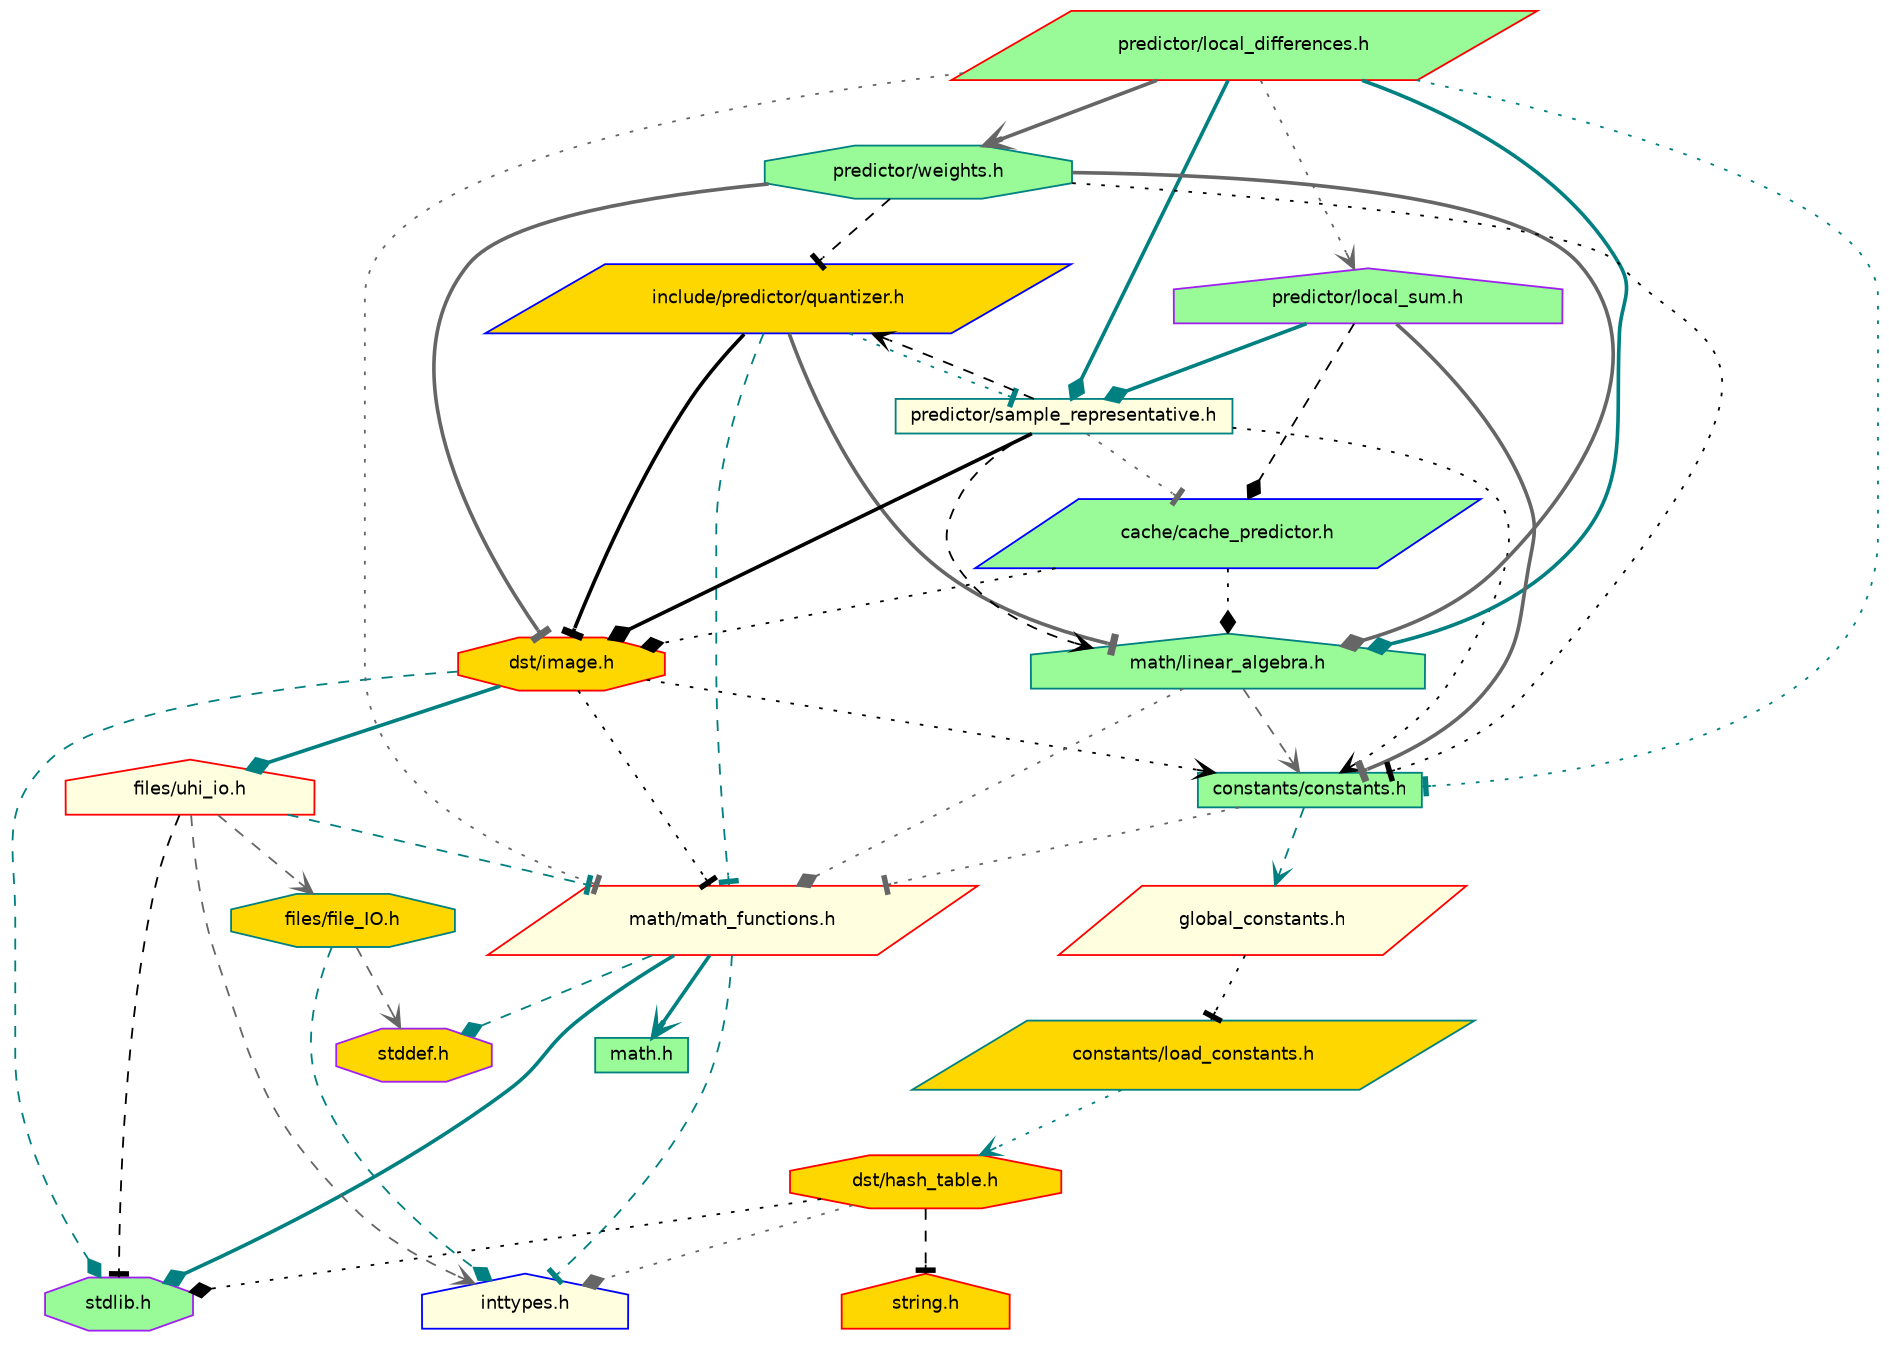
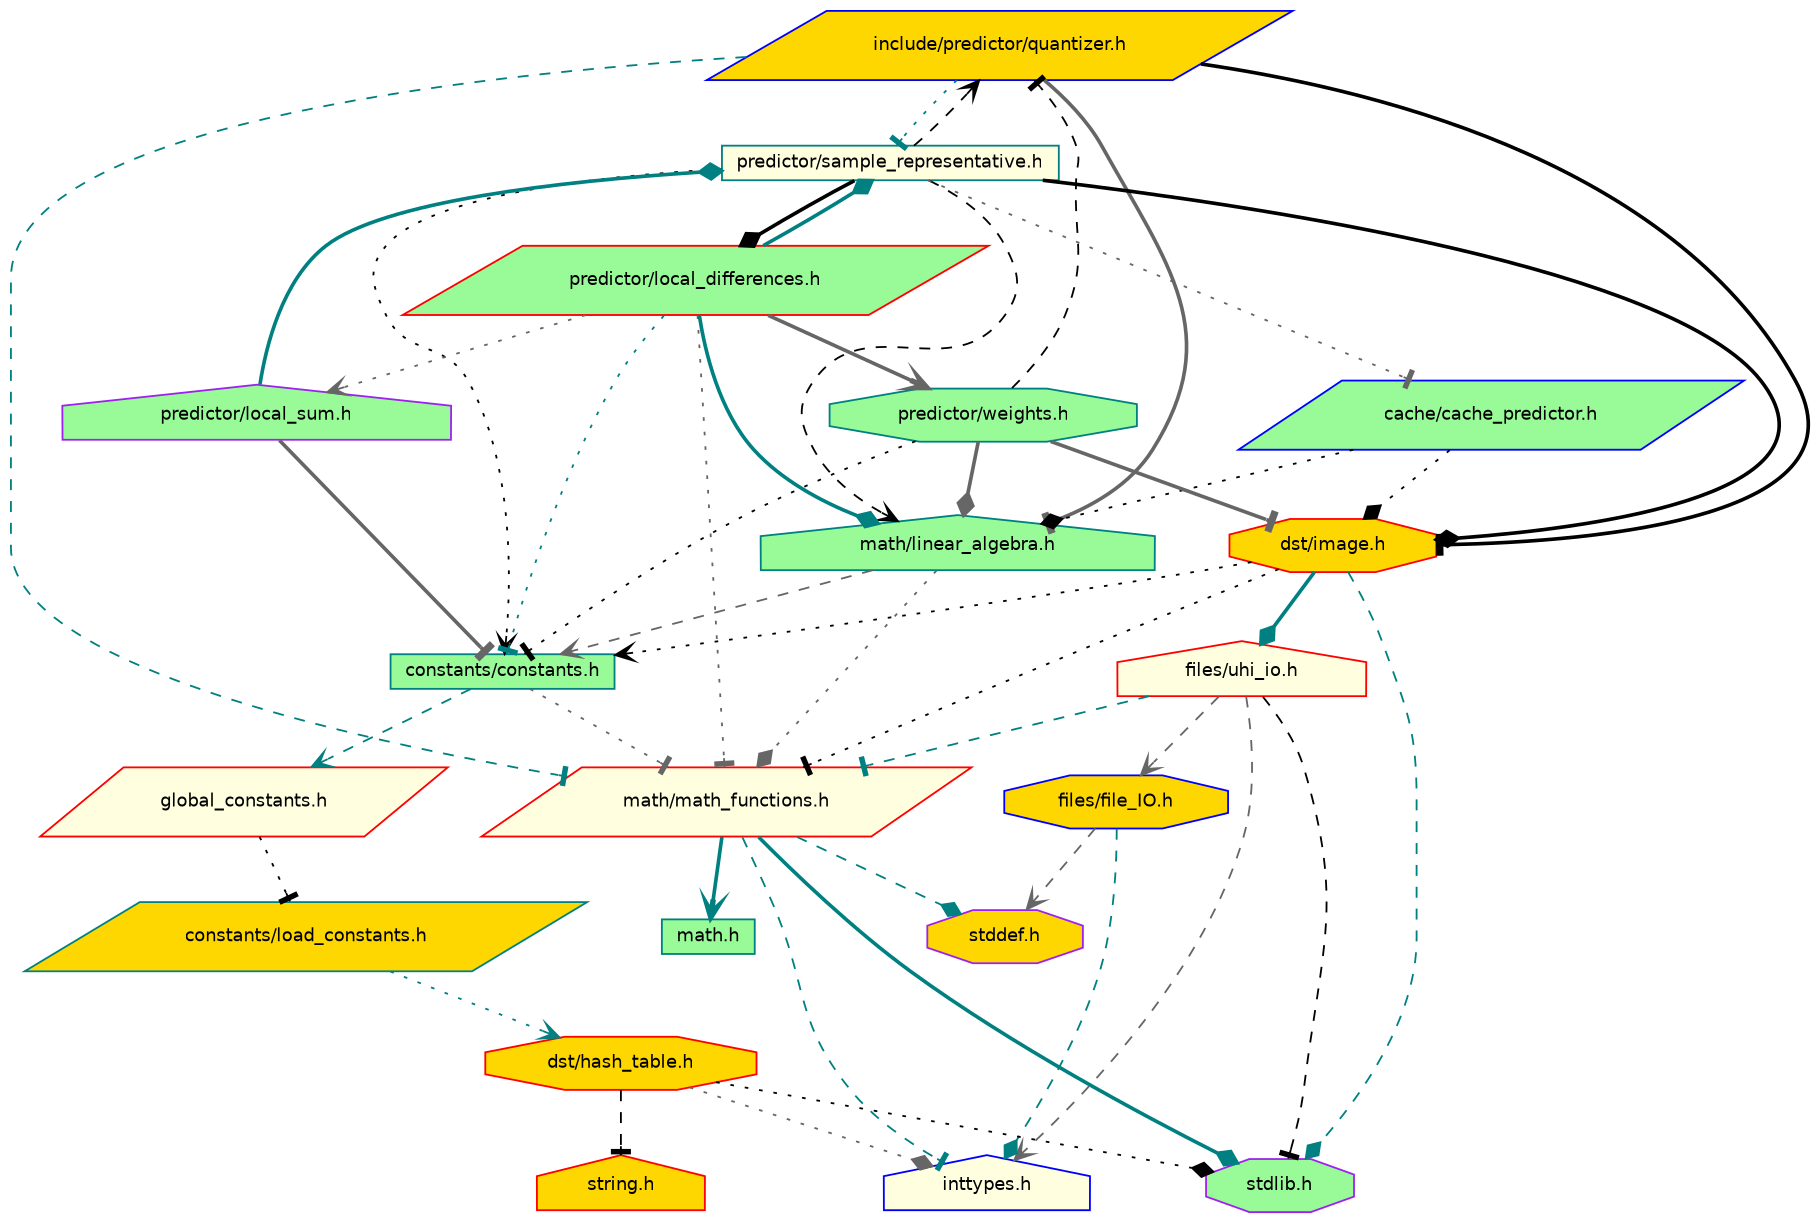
none -> (807, 207)
(1307, 402) -> none
(343, 920) -> (1116, 802)
